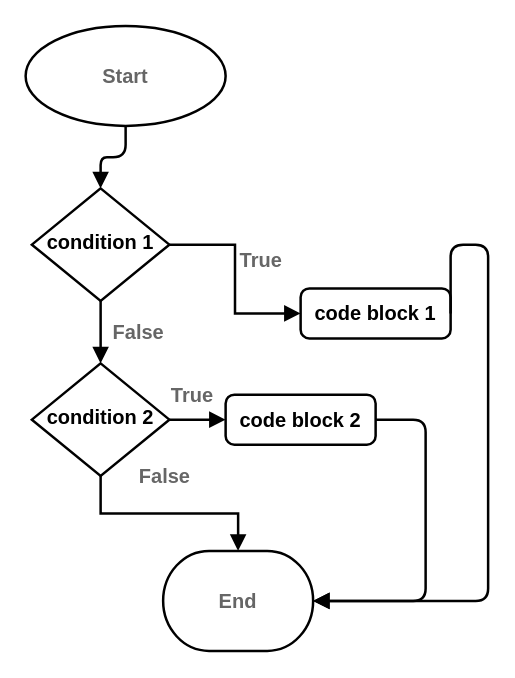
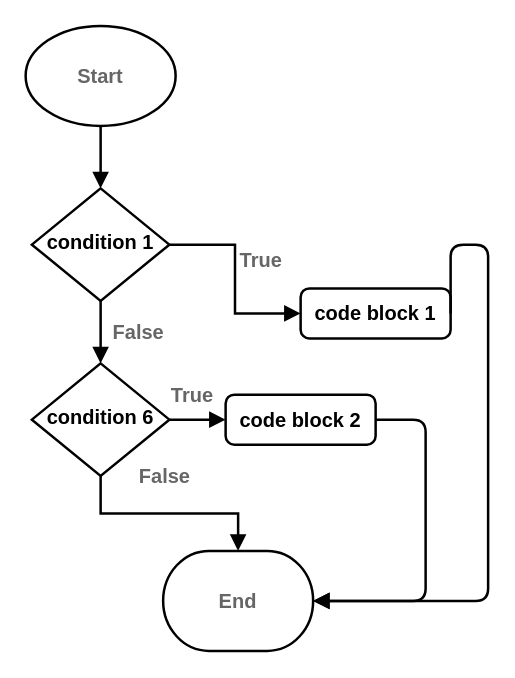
(126, 76) -> (101, 76)
(101, 417) -> (101, 417)
